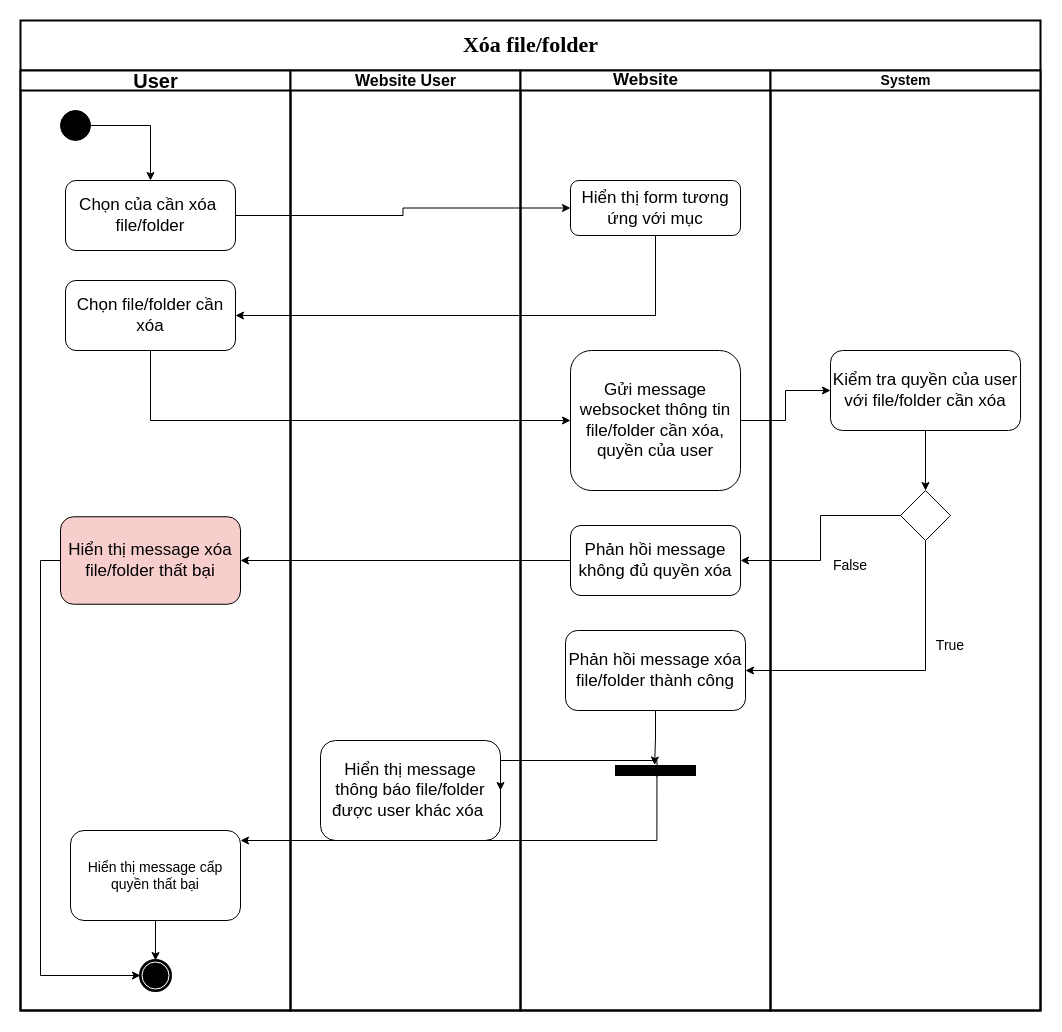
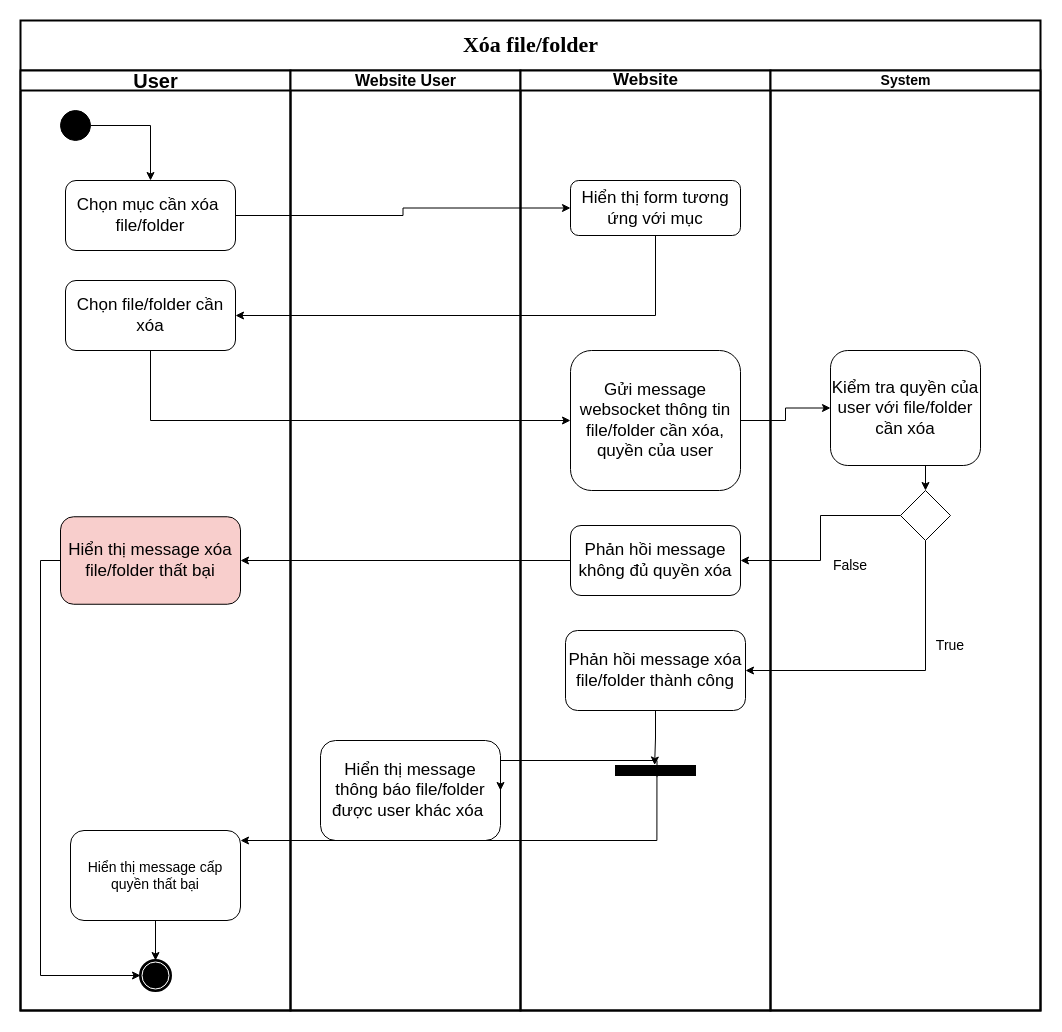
(151, 216) -> (151, 216)
(926, 391) -> (906, 408)
